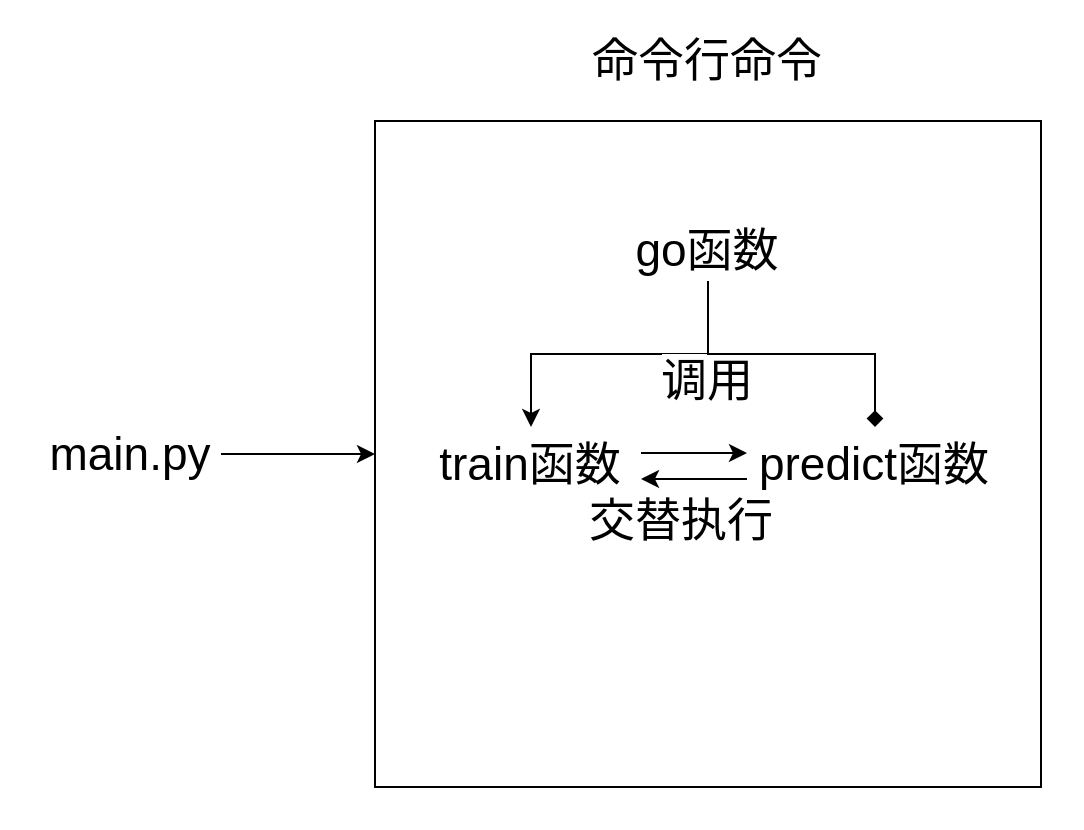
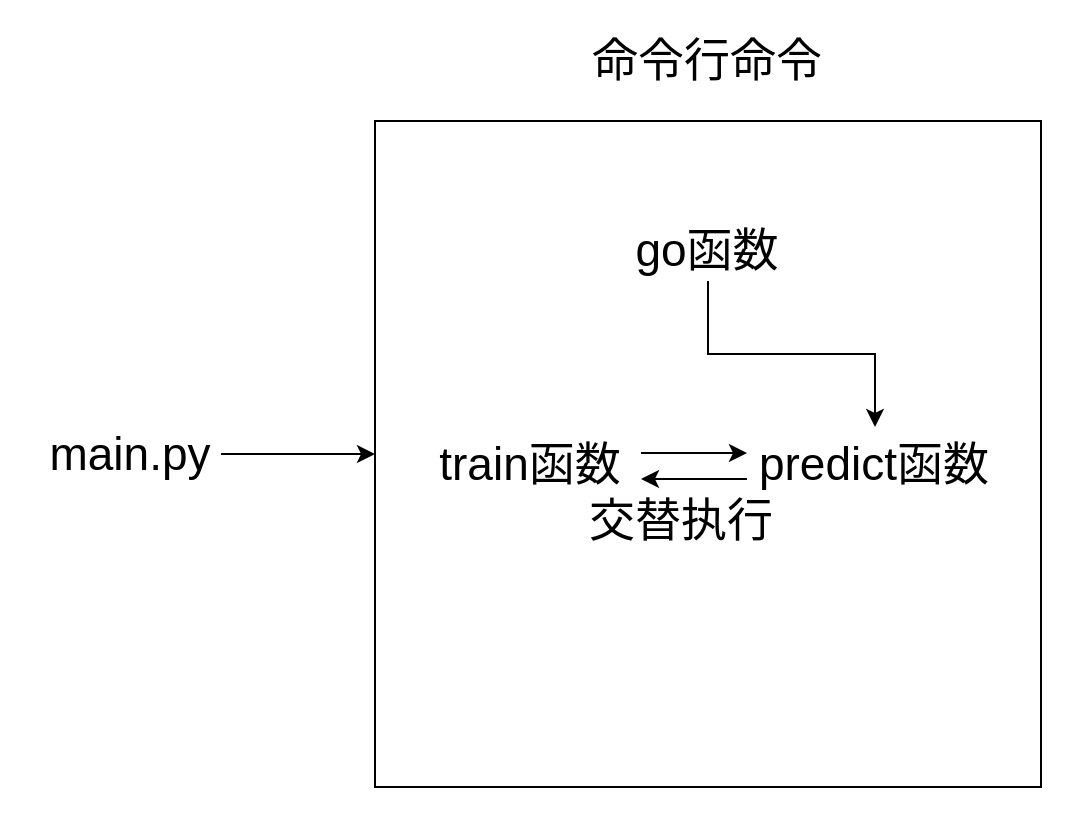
(588, 354) -> none
(875, 411) -> (875, 412)
